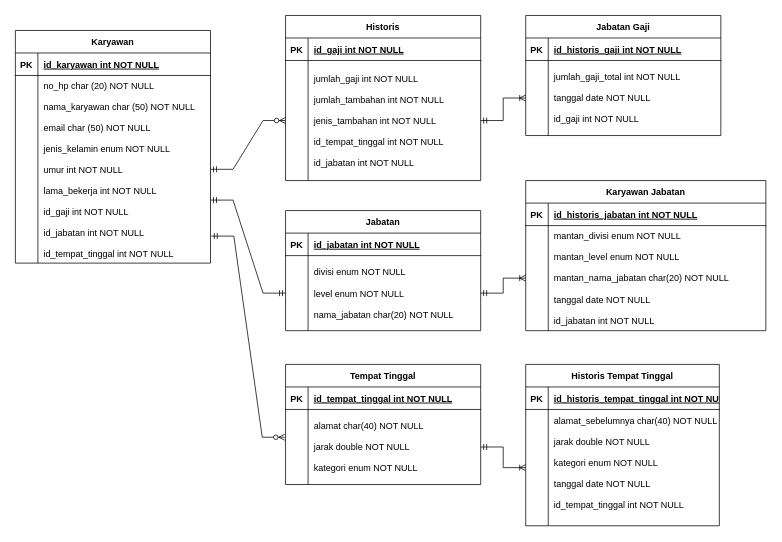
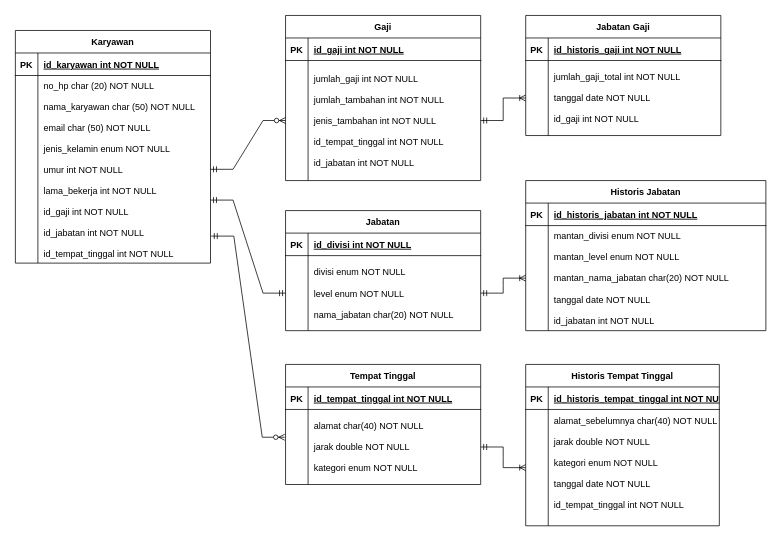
(383, 27) -> (383, 27)
(645, 192) -> (645, 192)
(366, 245) -> (360, 245)
